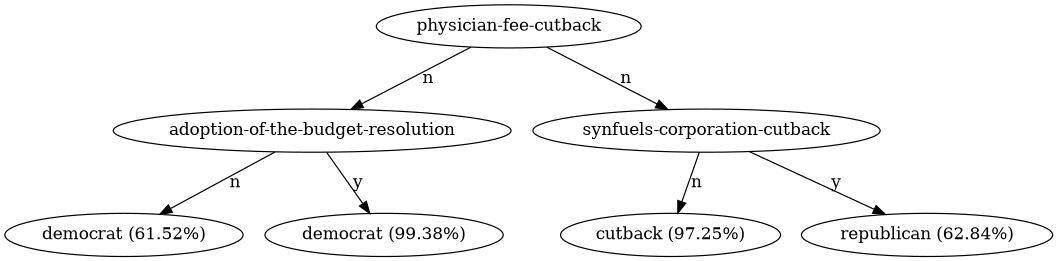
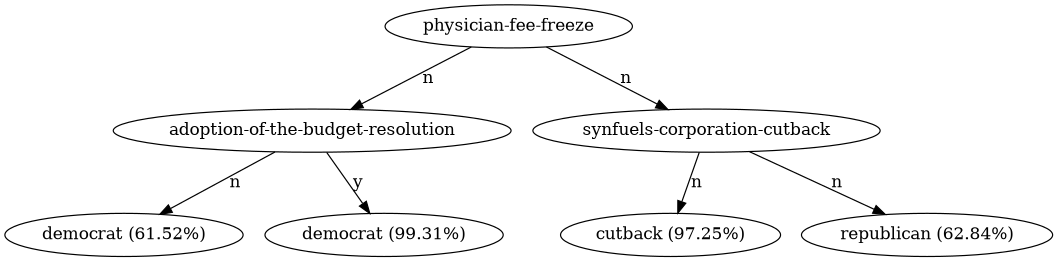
(509, 26) -> (509, 26)
(837, 183) -> (837, 183)
(384, 235) -> (384, 235)
